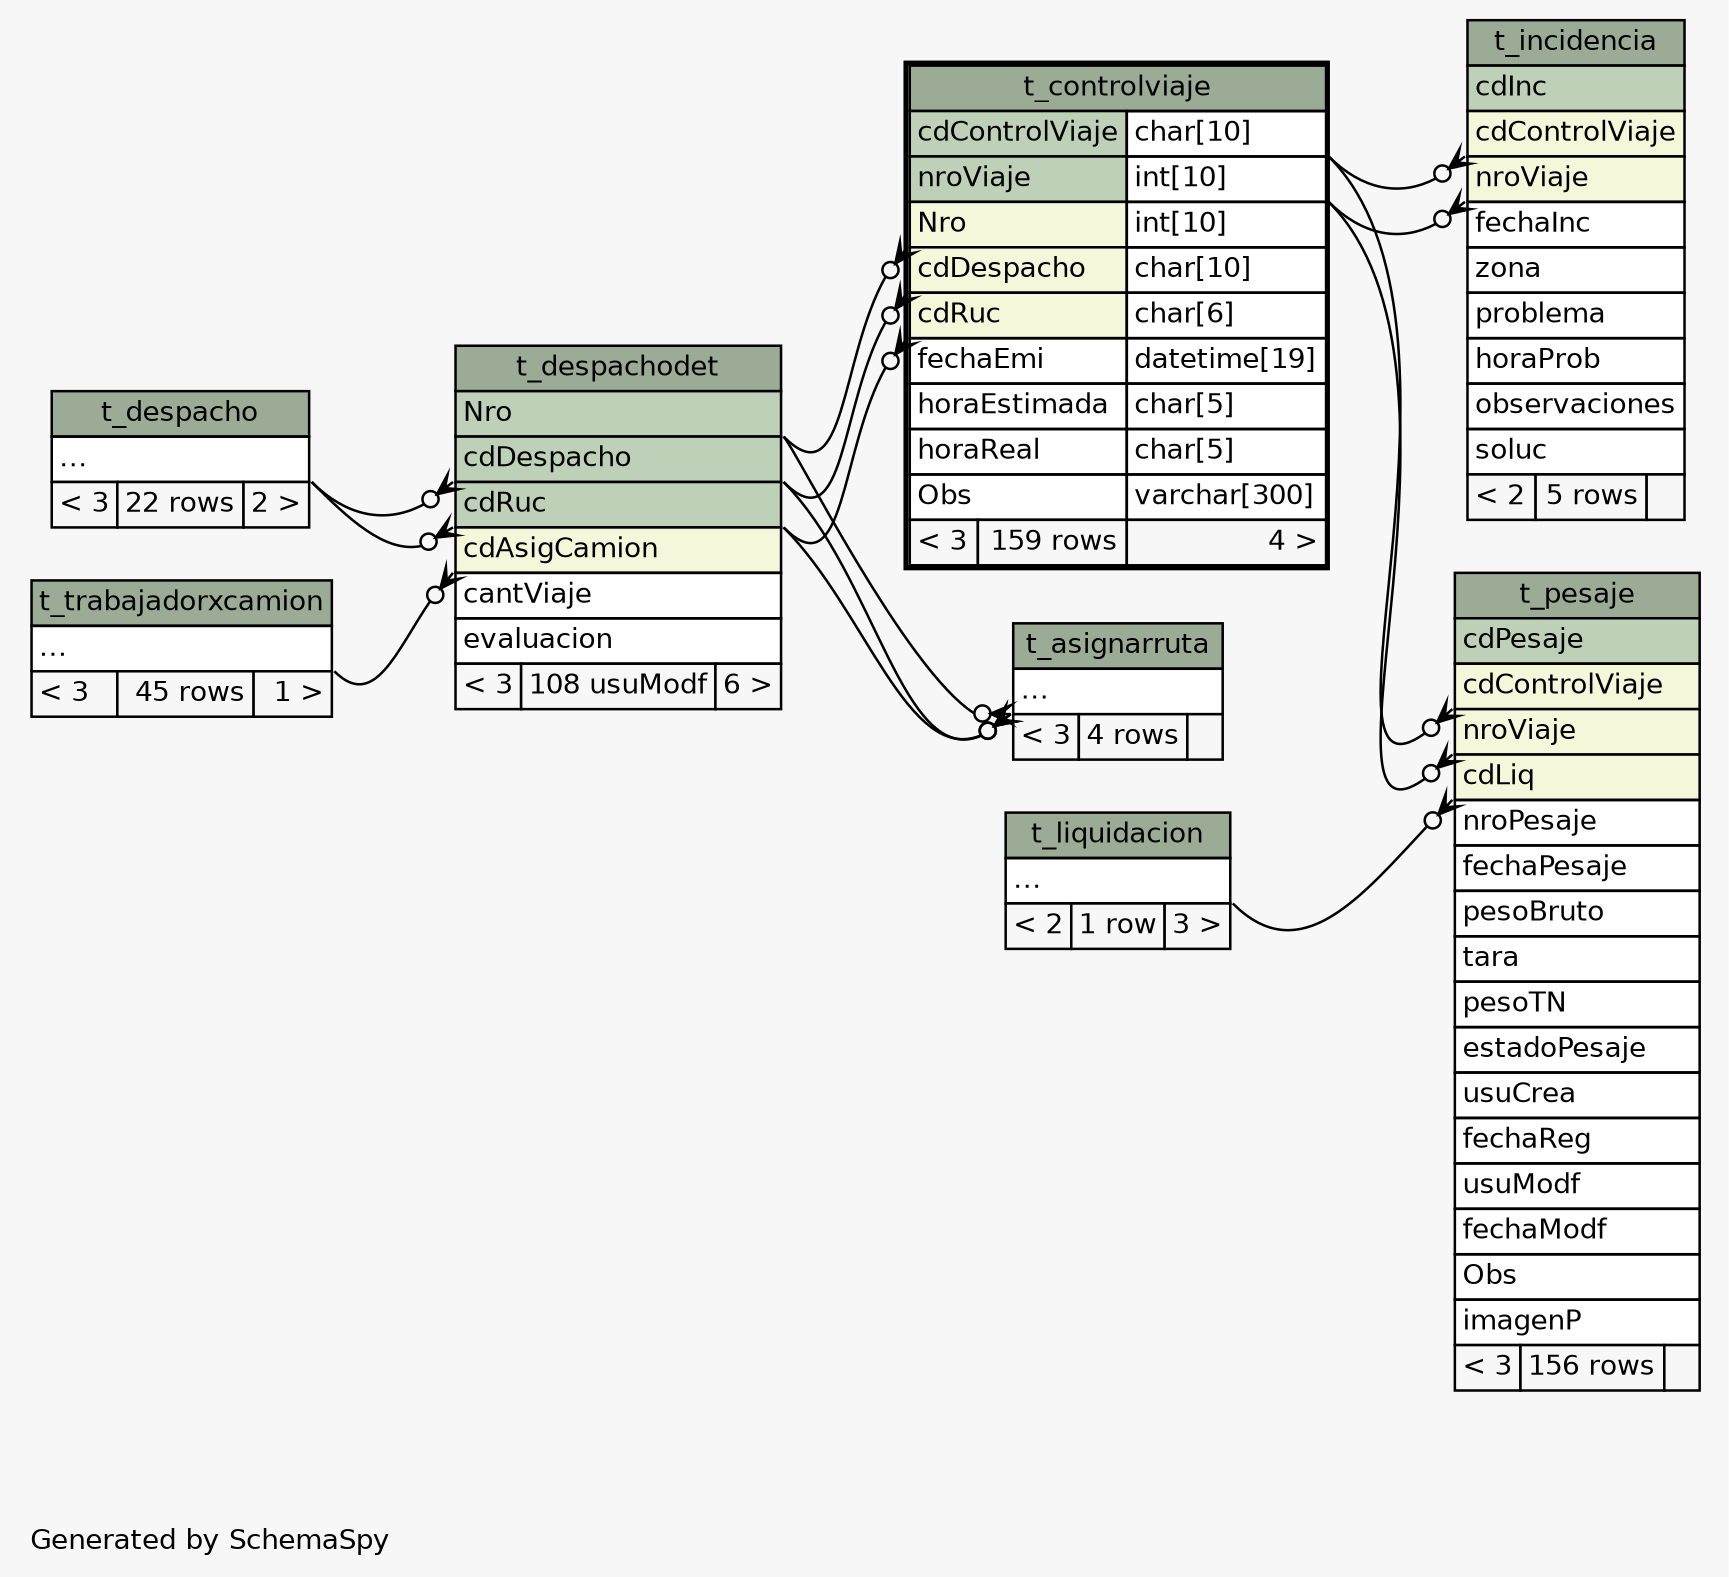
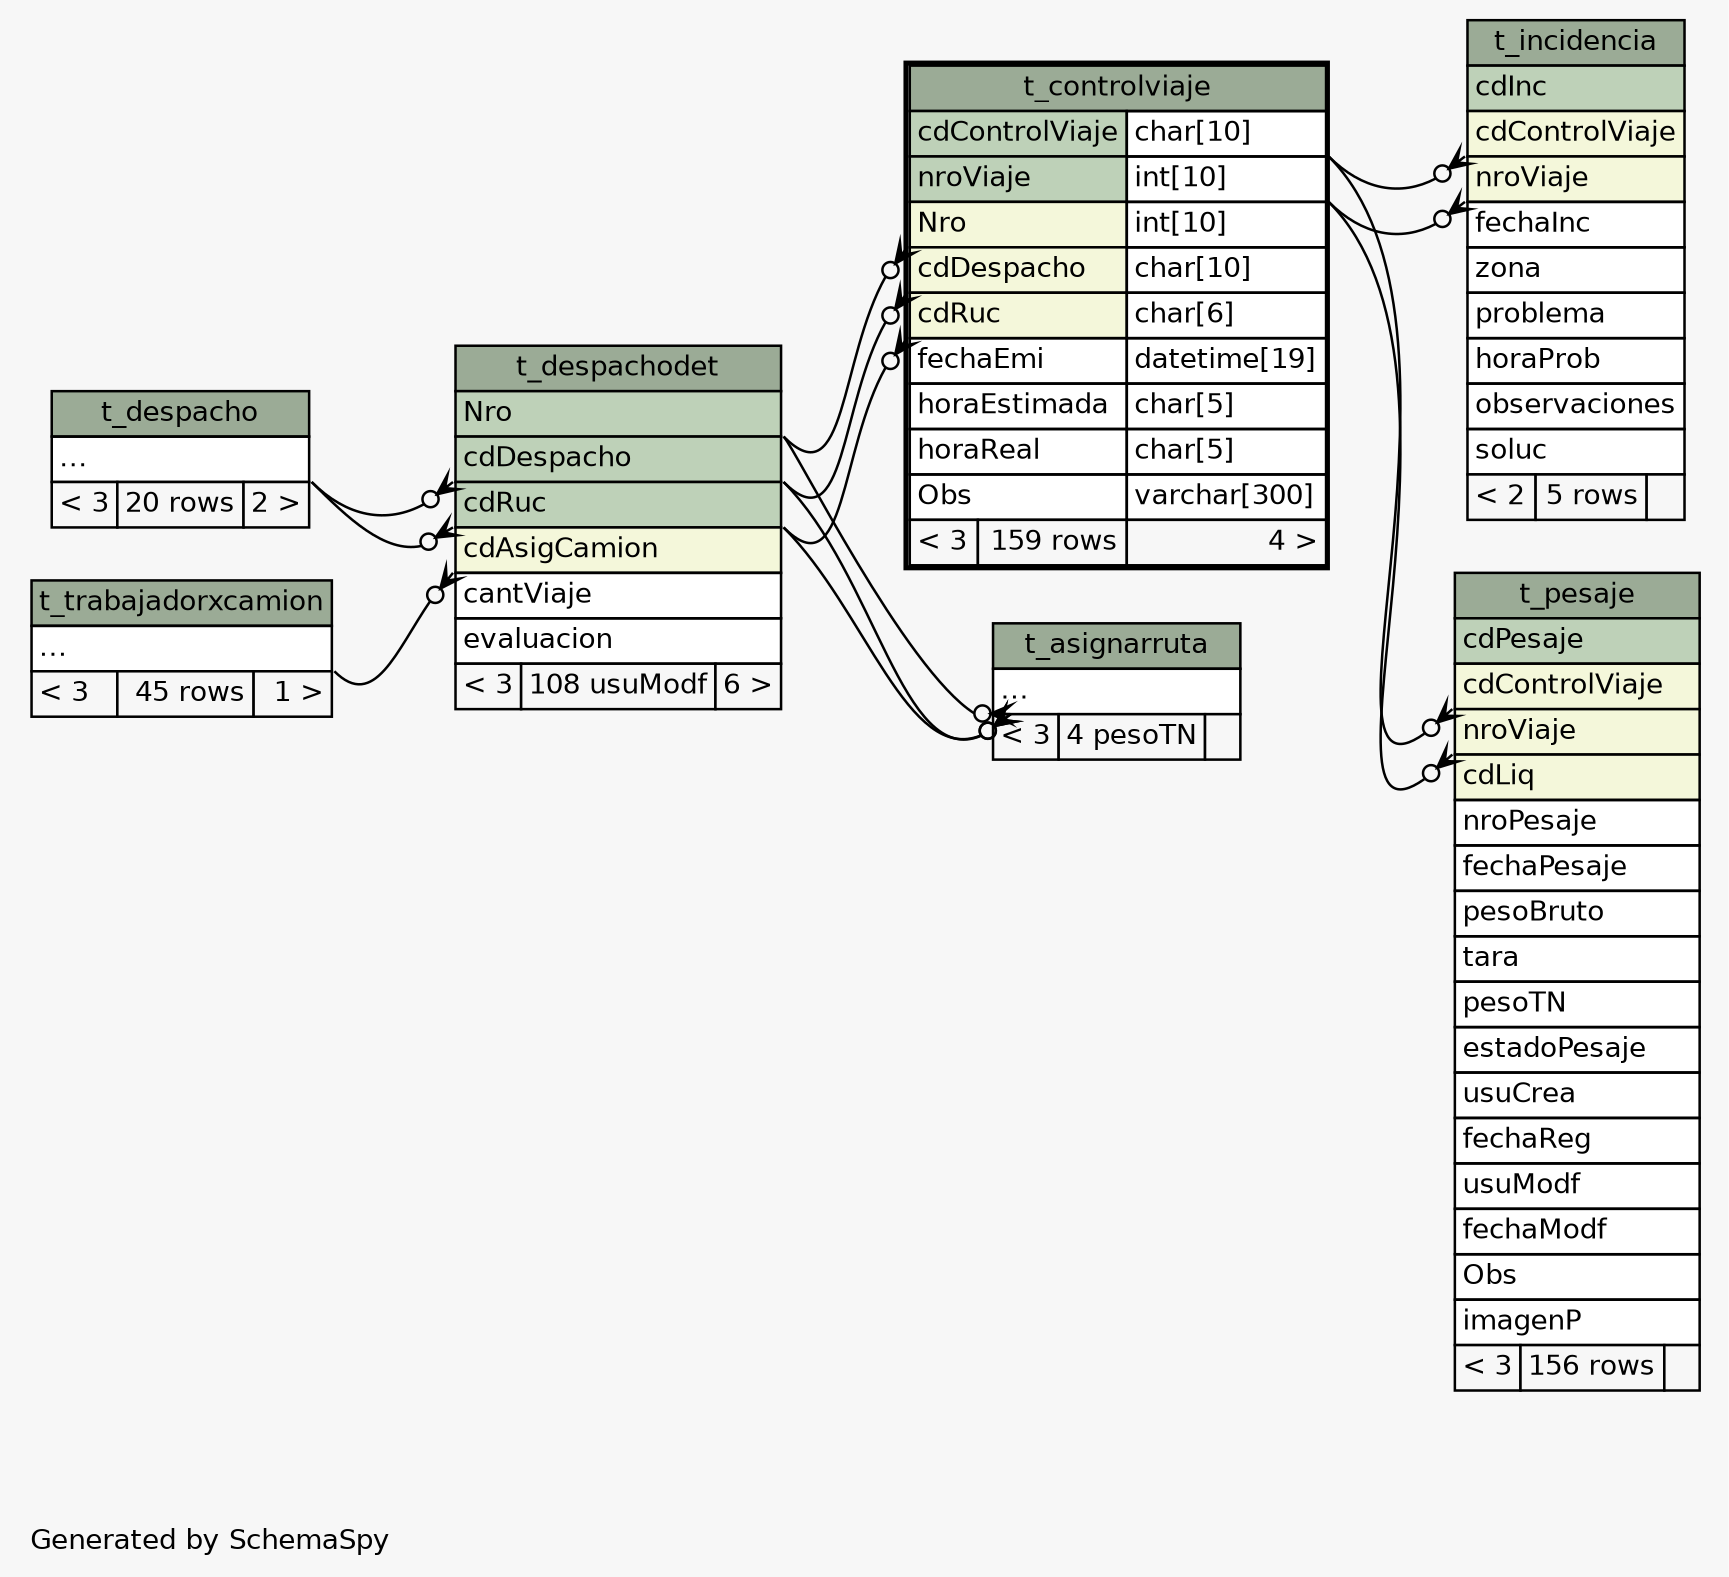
(180, 503) -> (180, 503)
(1133, 736) -> (1132, 736)
(1117, 881) -> none
